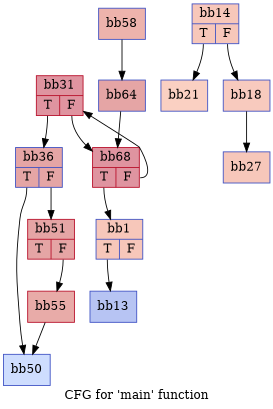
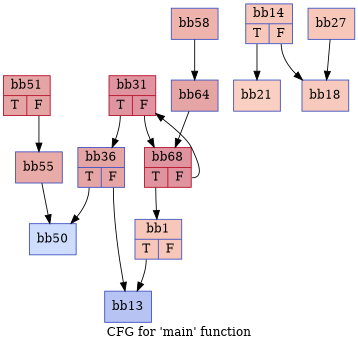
(247, 127) -> (329, 55)
(51, 199) -> (116, 235)
(51, 307) -> (39, 167)
